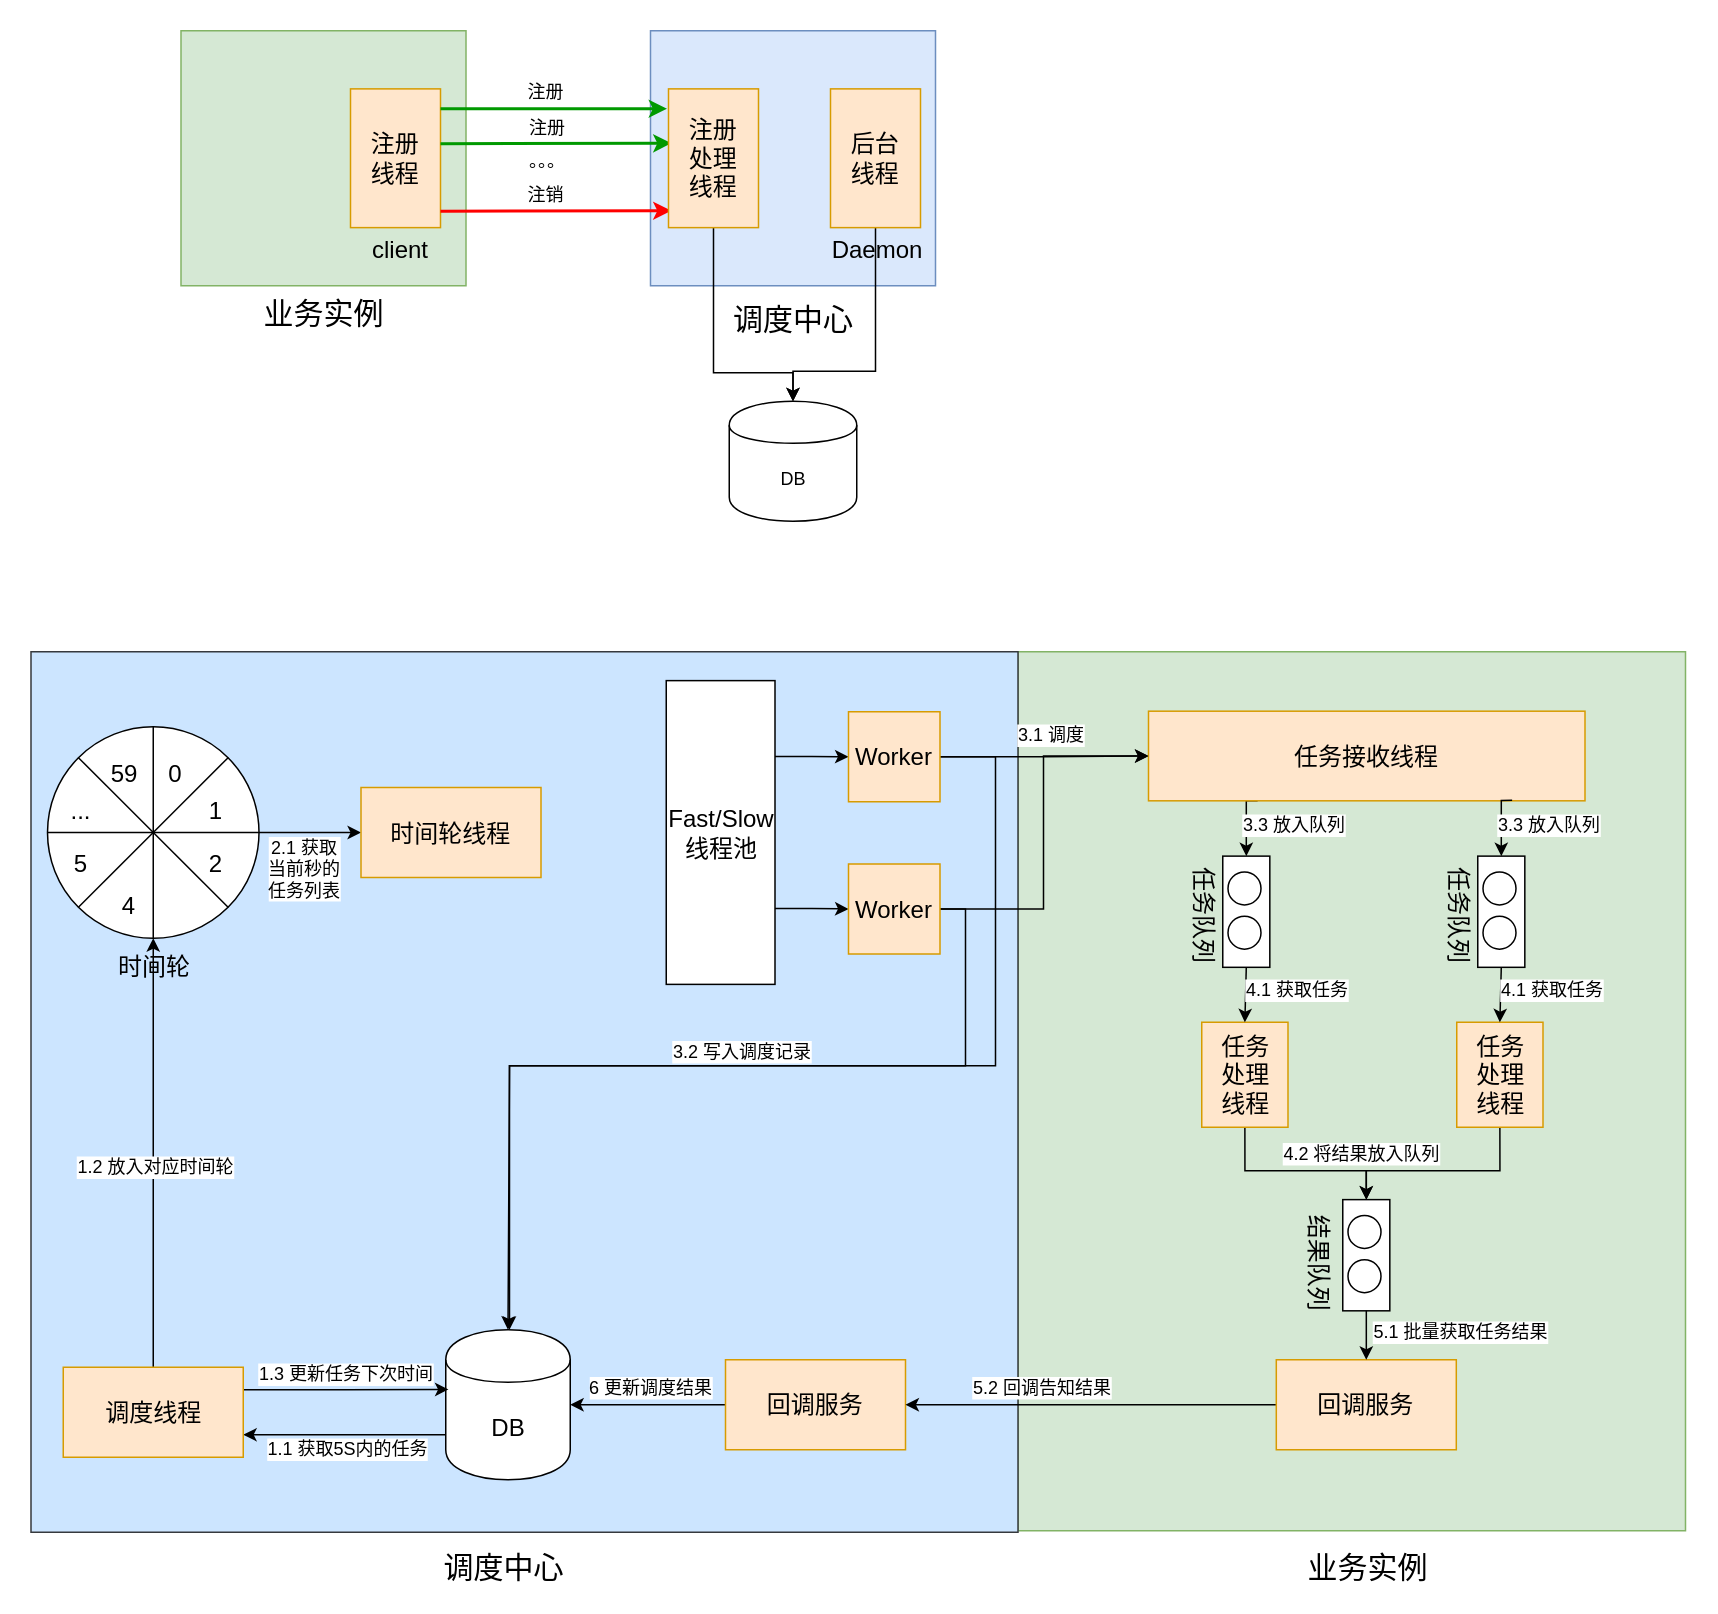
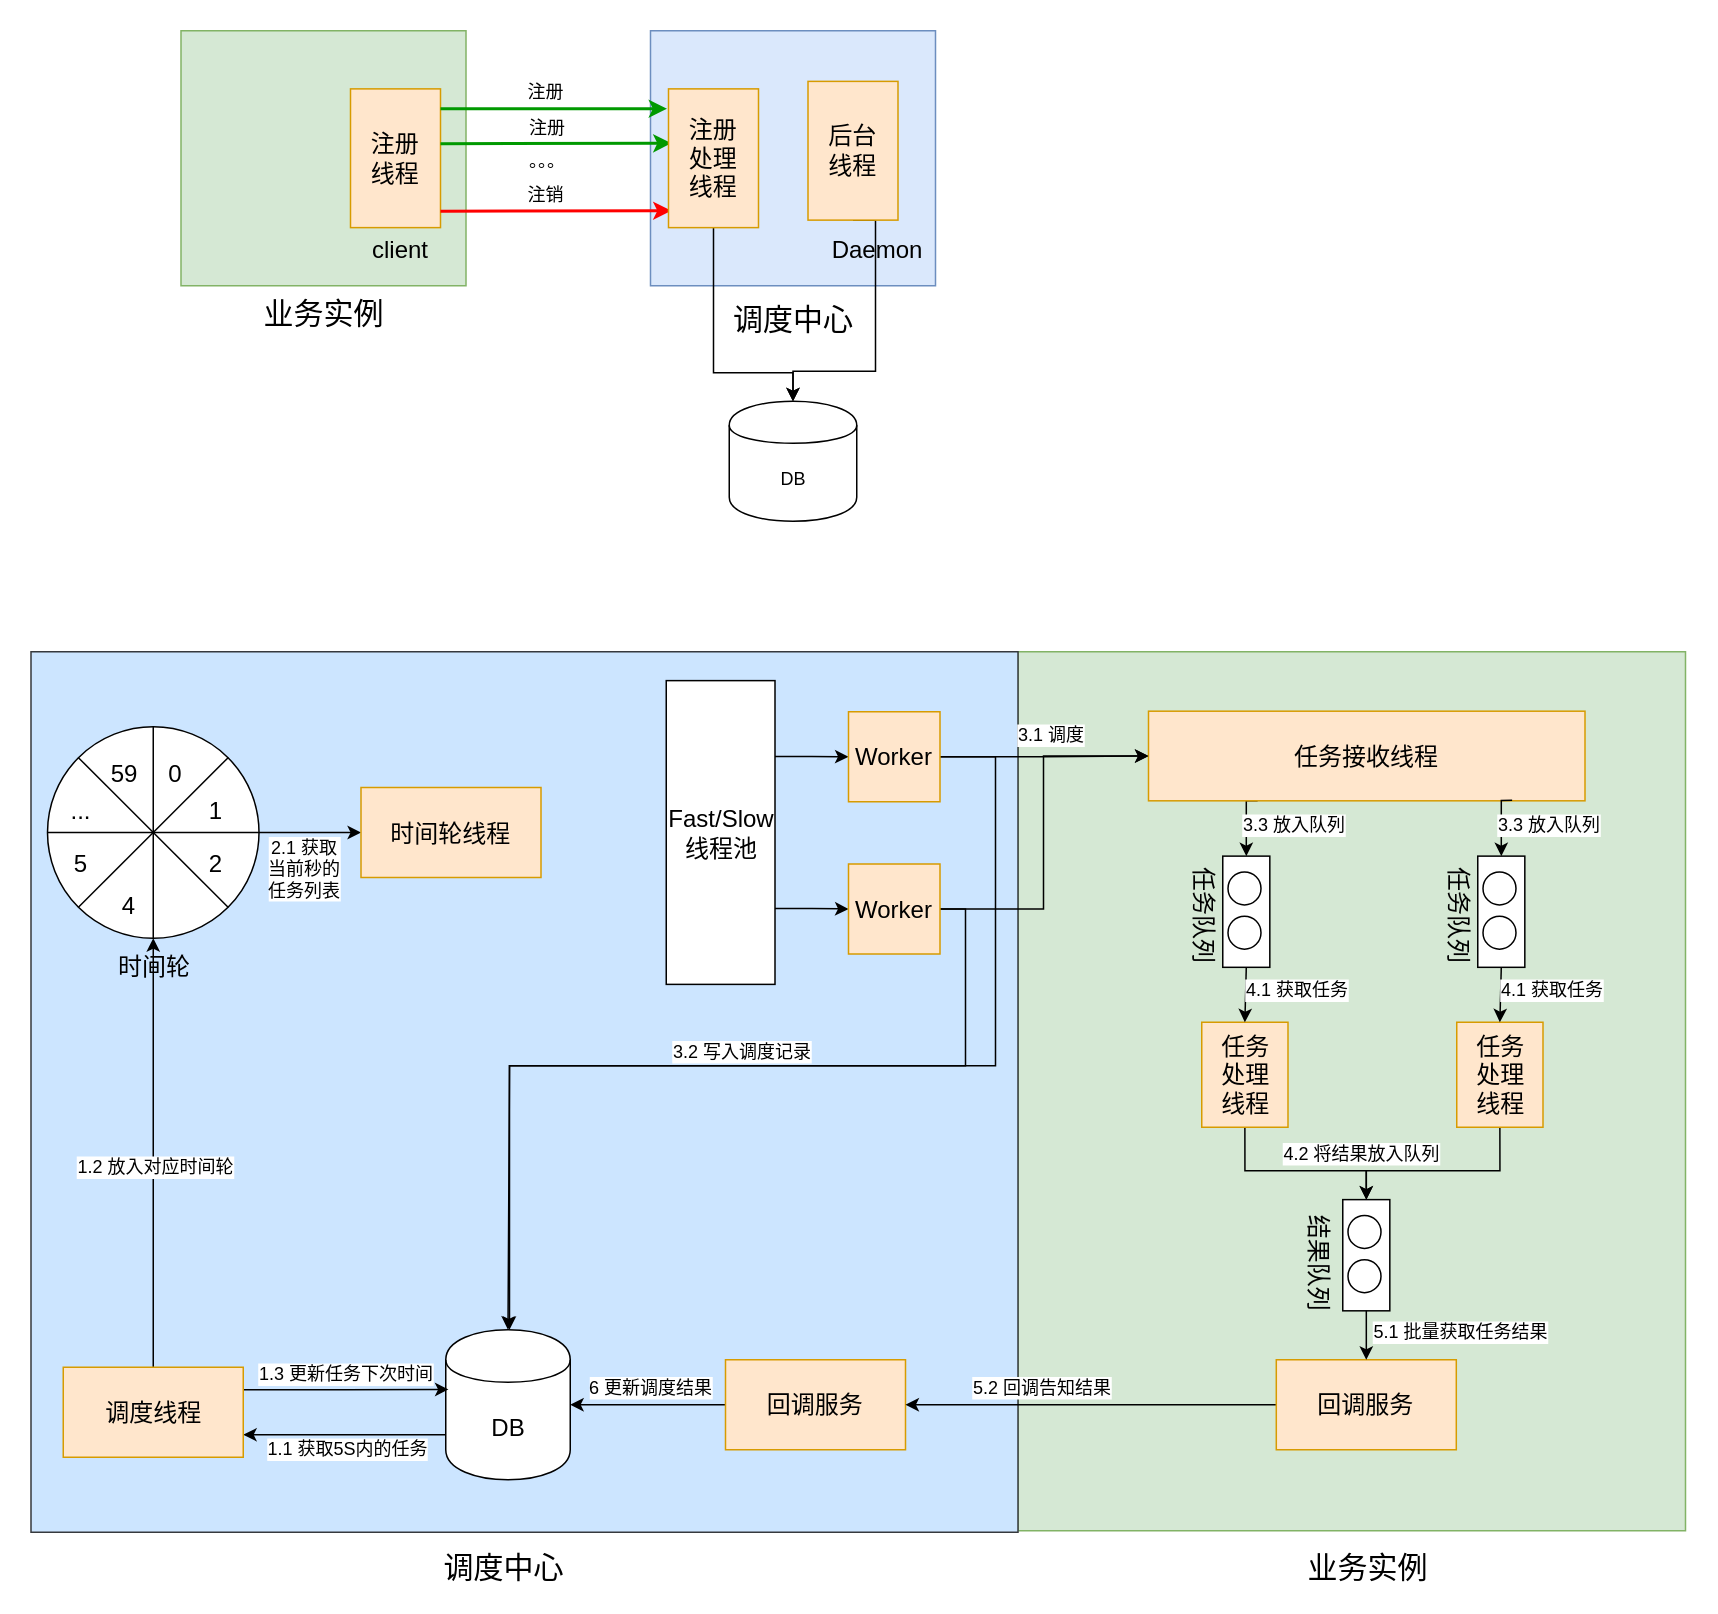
(875, 158) -> (853, 151)
